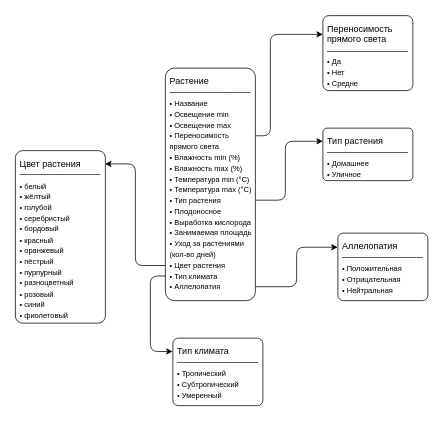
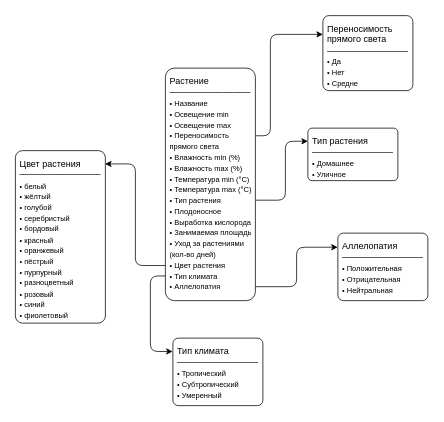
(368, 154) -> (353, 154)
